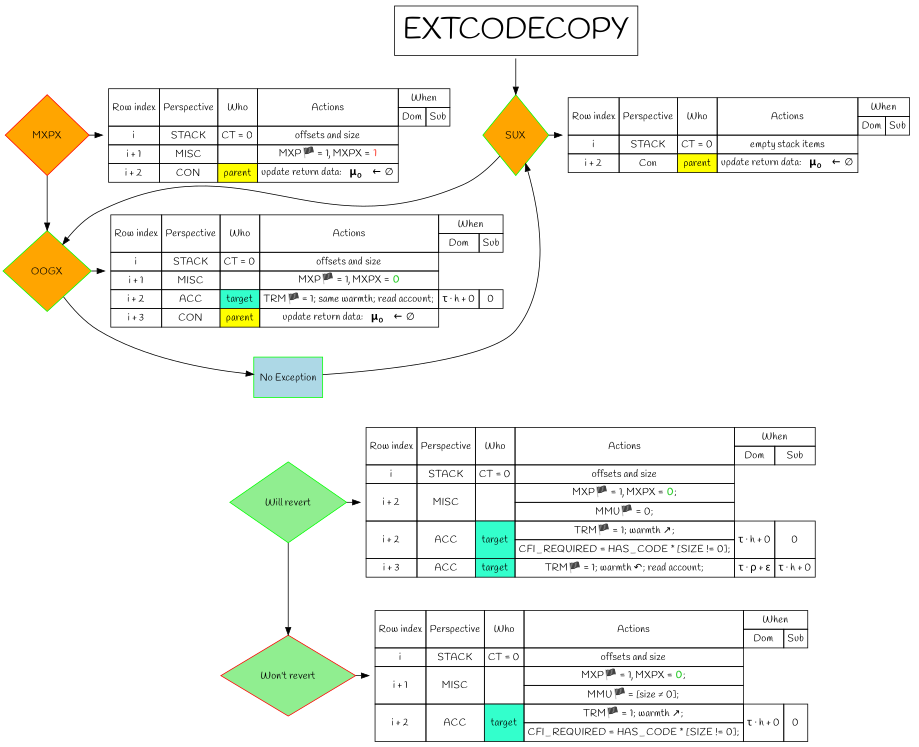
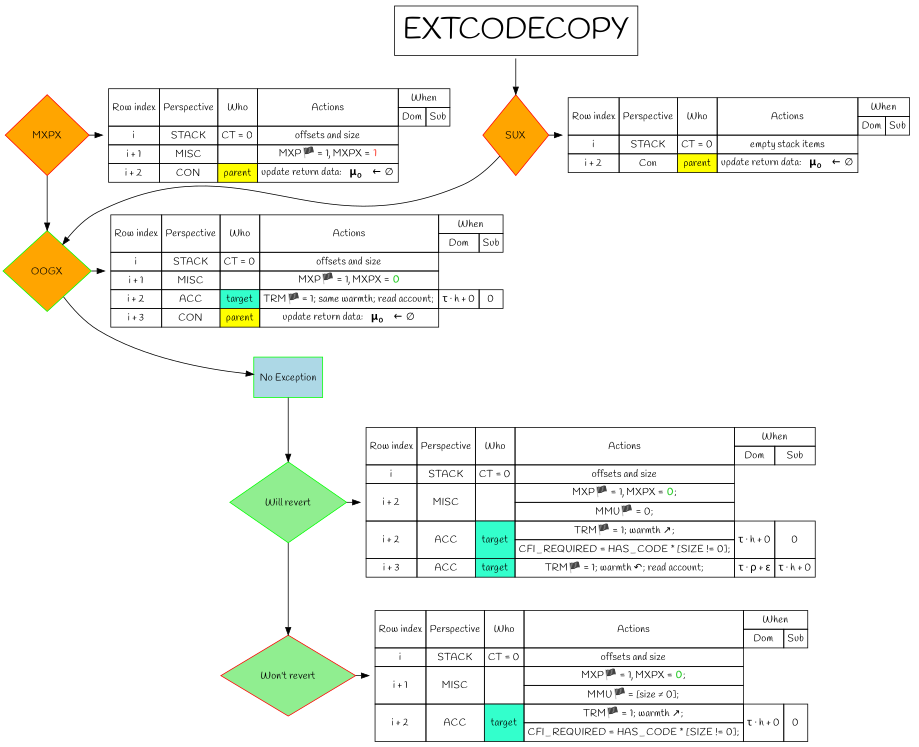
(516, 135) -> (516, 135)
(502, 341) -> (288, 426)
